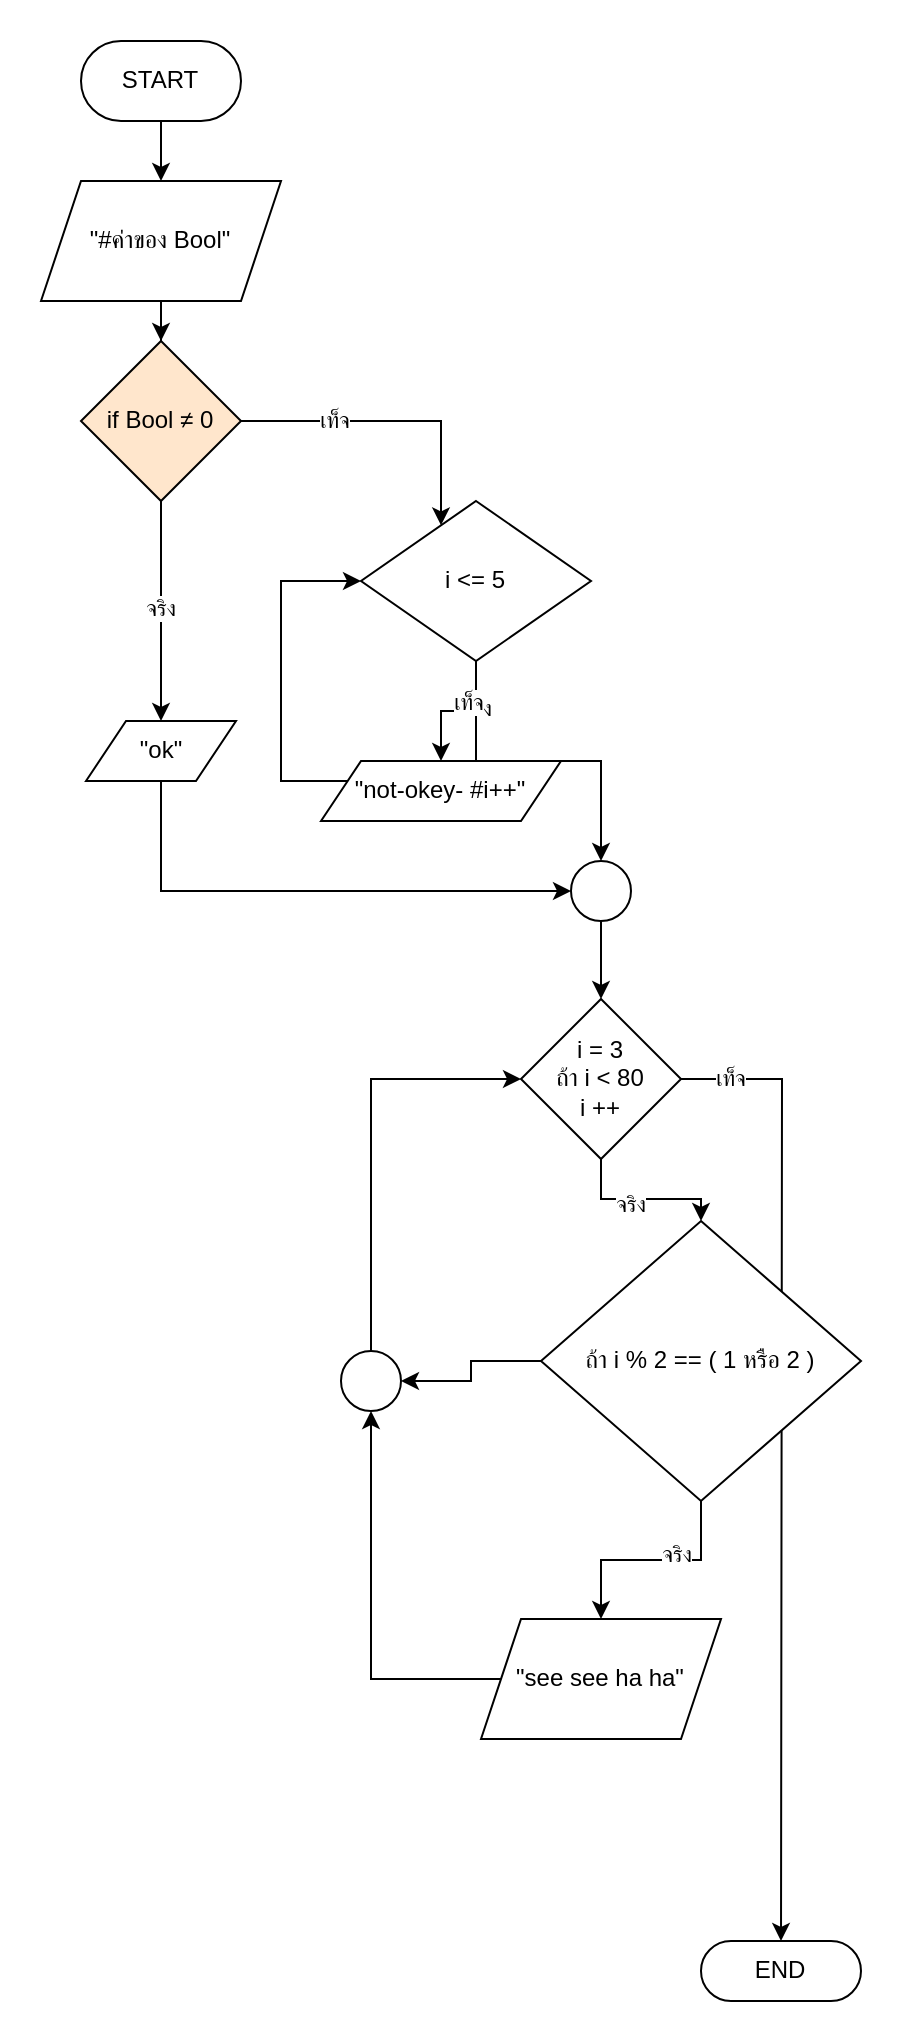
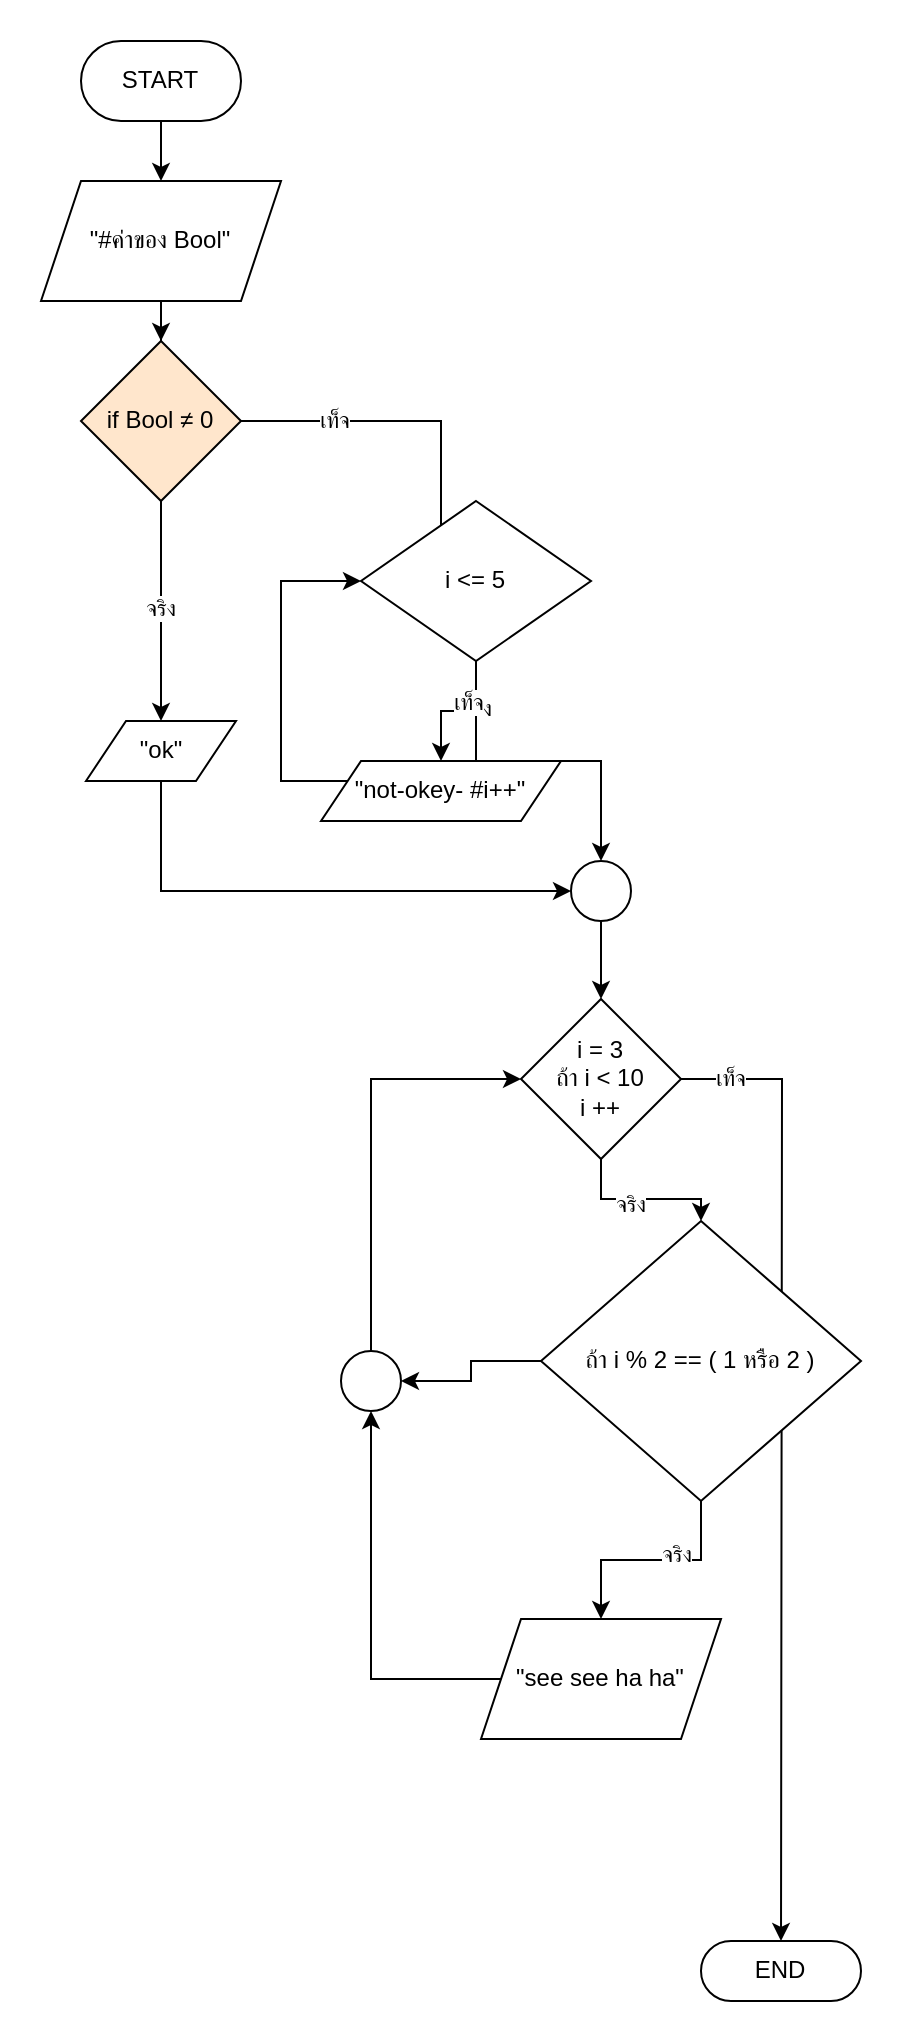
(441, 510) -> (441, 515)
(601, 1079) -> (601, 1079)
